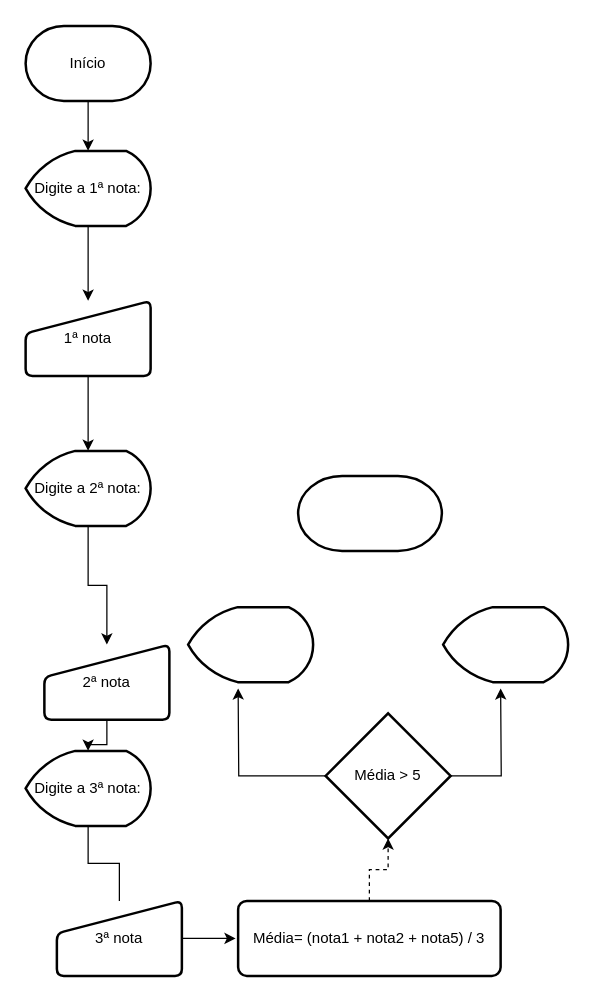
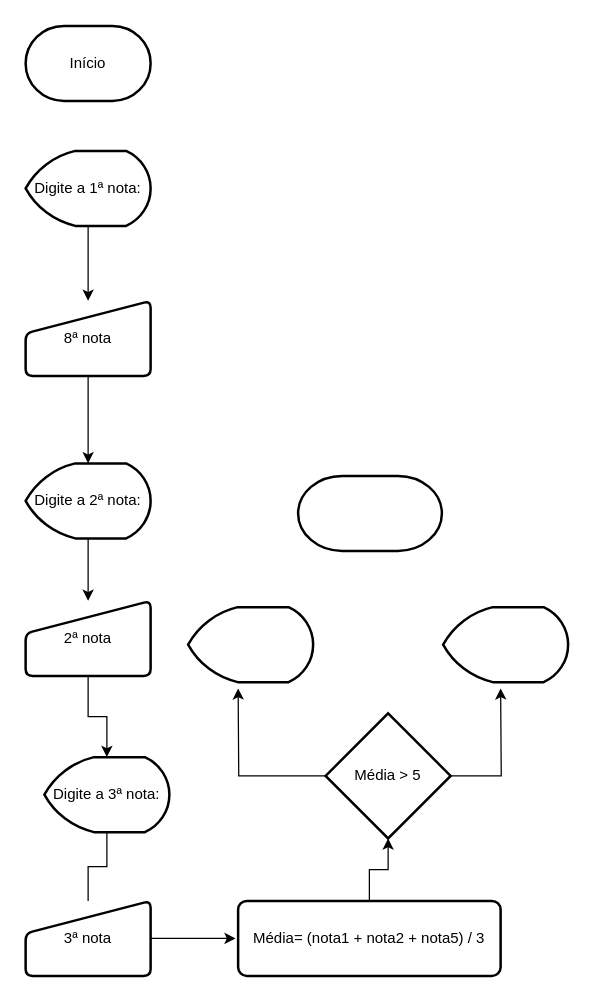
(88, 122) -> none
(88, 338) -> (88, 338)
(88, 488) -> (88, 501)
(107, 682) -> (88, 638)
(88, 788) -> (107, 794)
(374, 869) -> (374, 869)
(119, 938) -> (88, 938)
